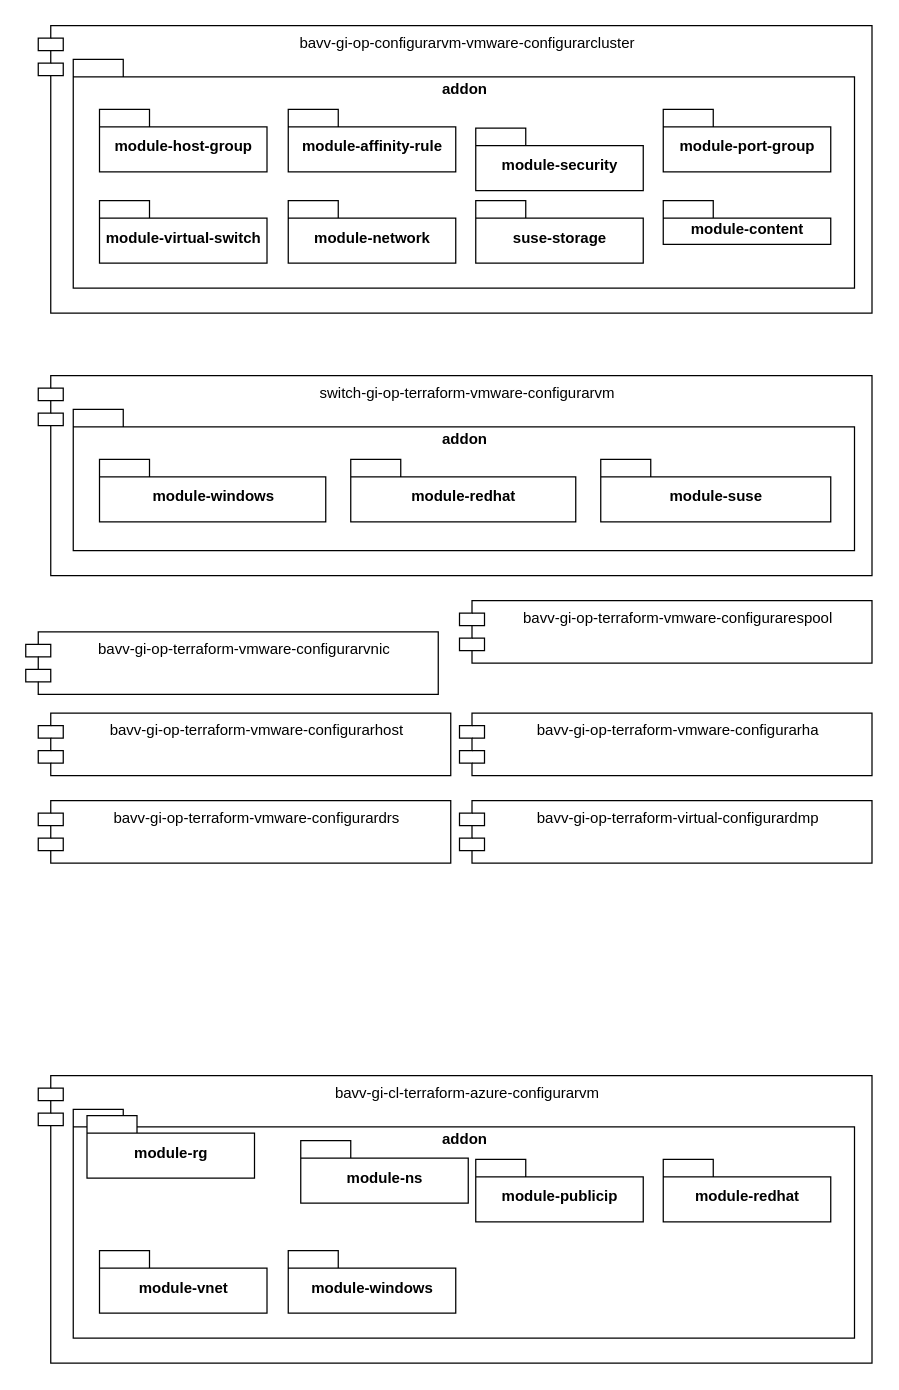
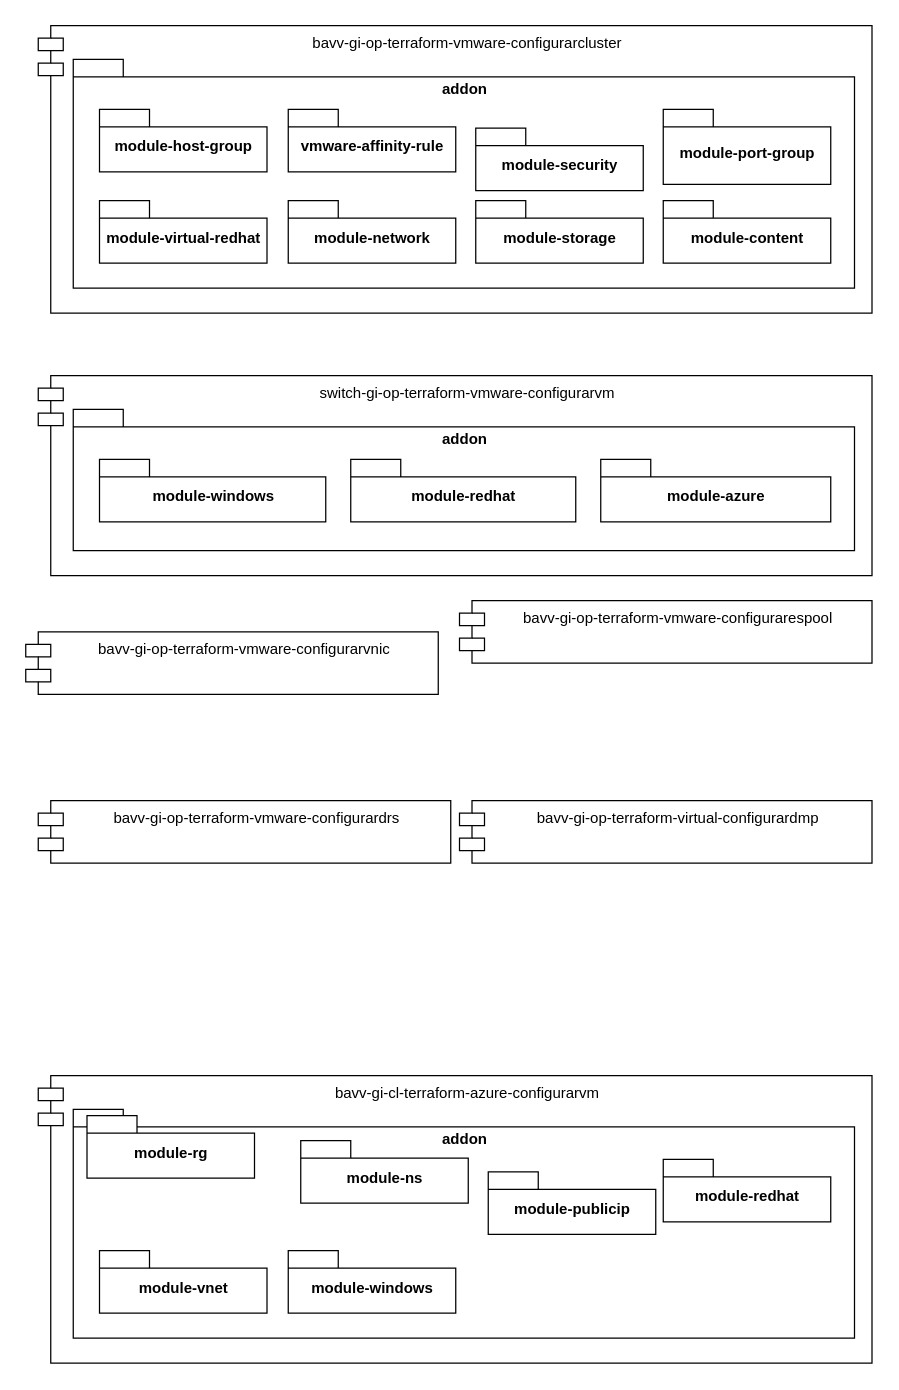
(467, 43) -> (467, 43)
(747, 141) -> (747, 147)
(373, 147) -> (373, 147)
(747, 223) -> (747, 232)
(184, 238) -> (184, 238)
(560, 238) -> (560, 238)
(716, 497) -> (716, 497)
(244, 744) -> none
(666, 744) -> none
(559, 1191) -> (572, 1203)
